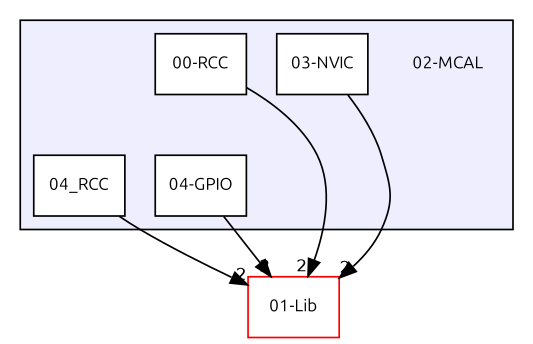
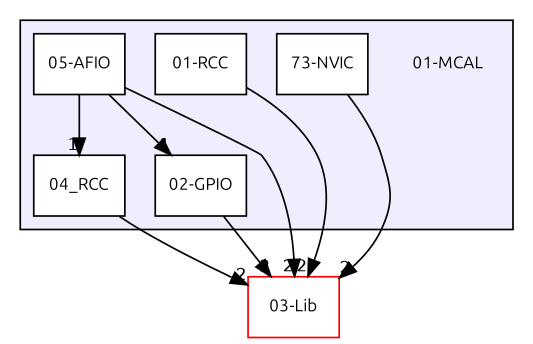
none -> (79, 64)
(201, 64) -> (201, 64)
(322, 64) -> (322, 64)
(449, 64) -> (449, 64)
(201, 186) -> (201, 186)
(294, 307) -> (294, 307)
